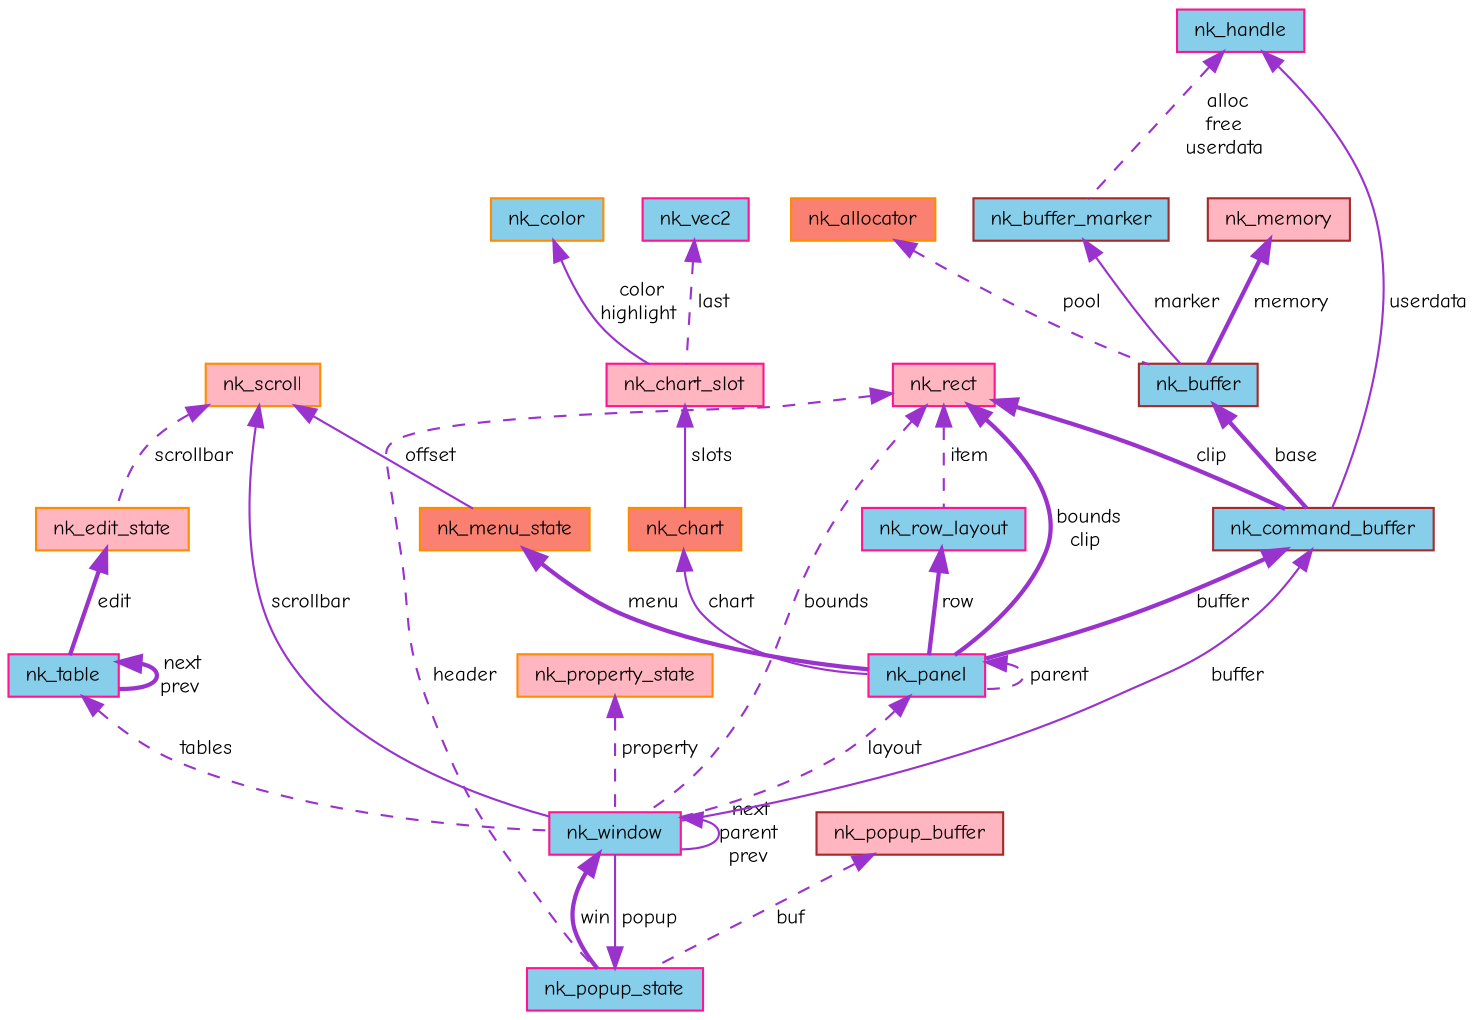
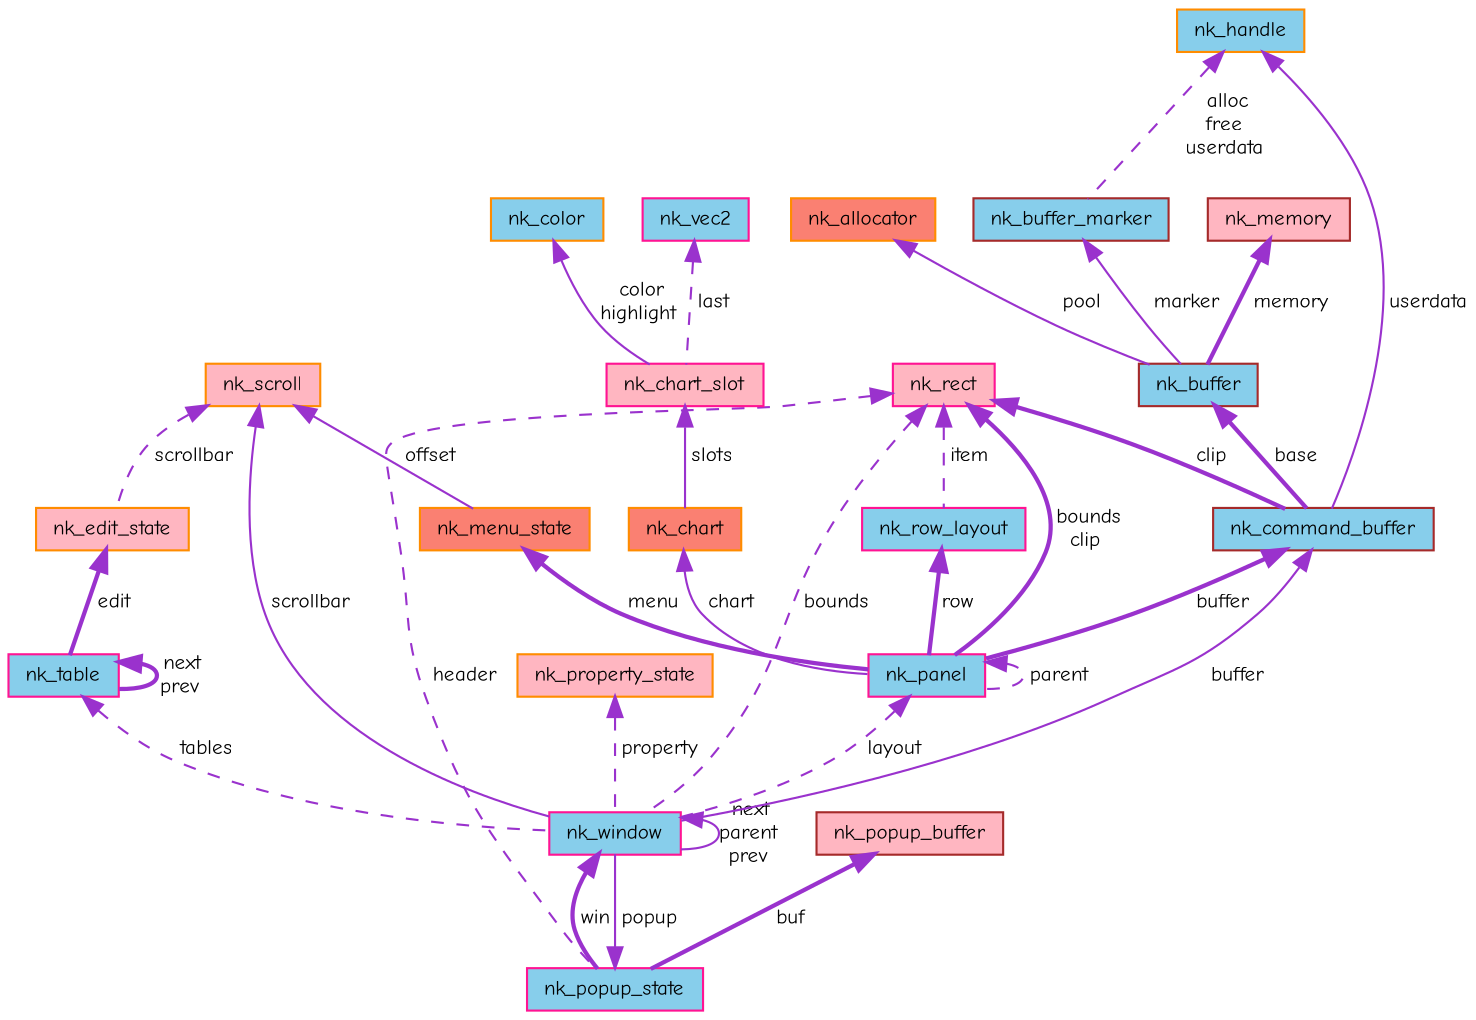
(1241, 31) -> (1241, 31)
(1029, 312) -> (1029, 312)
(753, 916) -> (753, 916)
